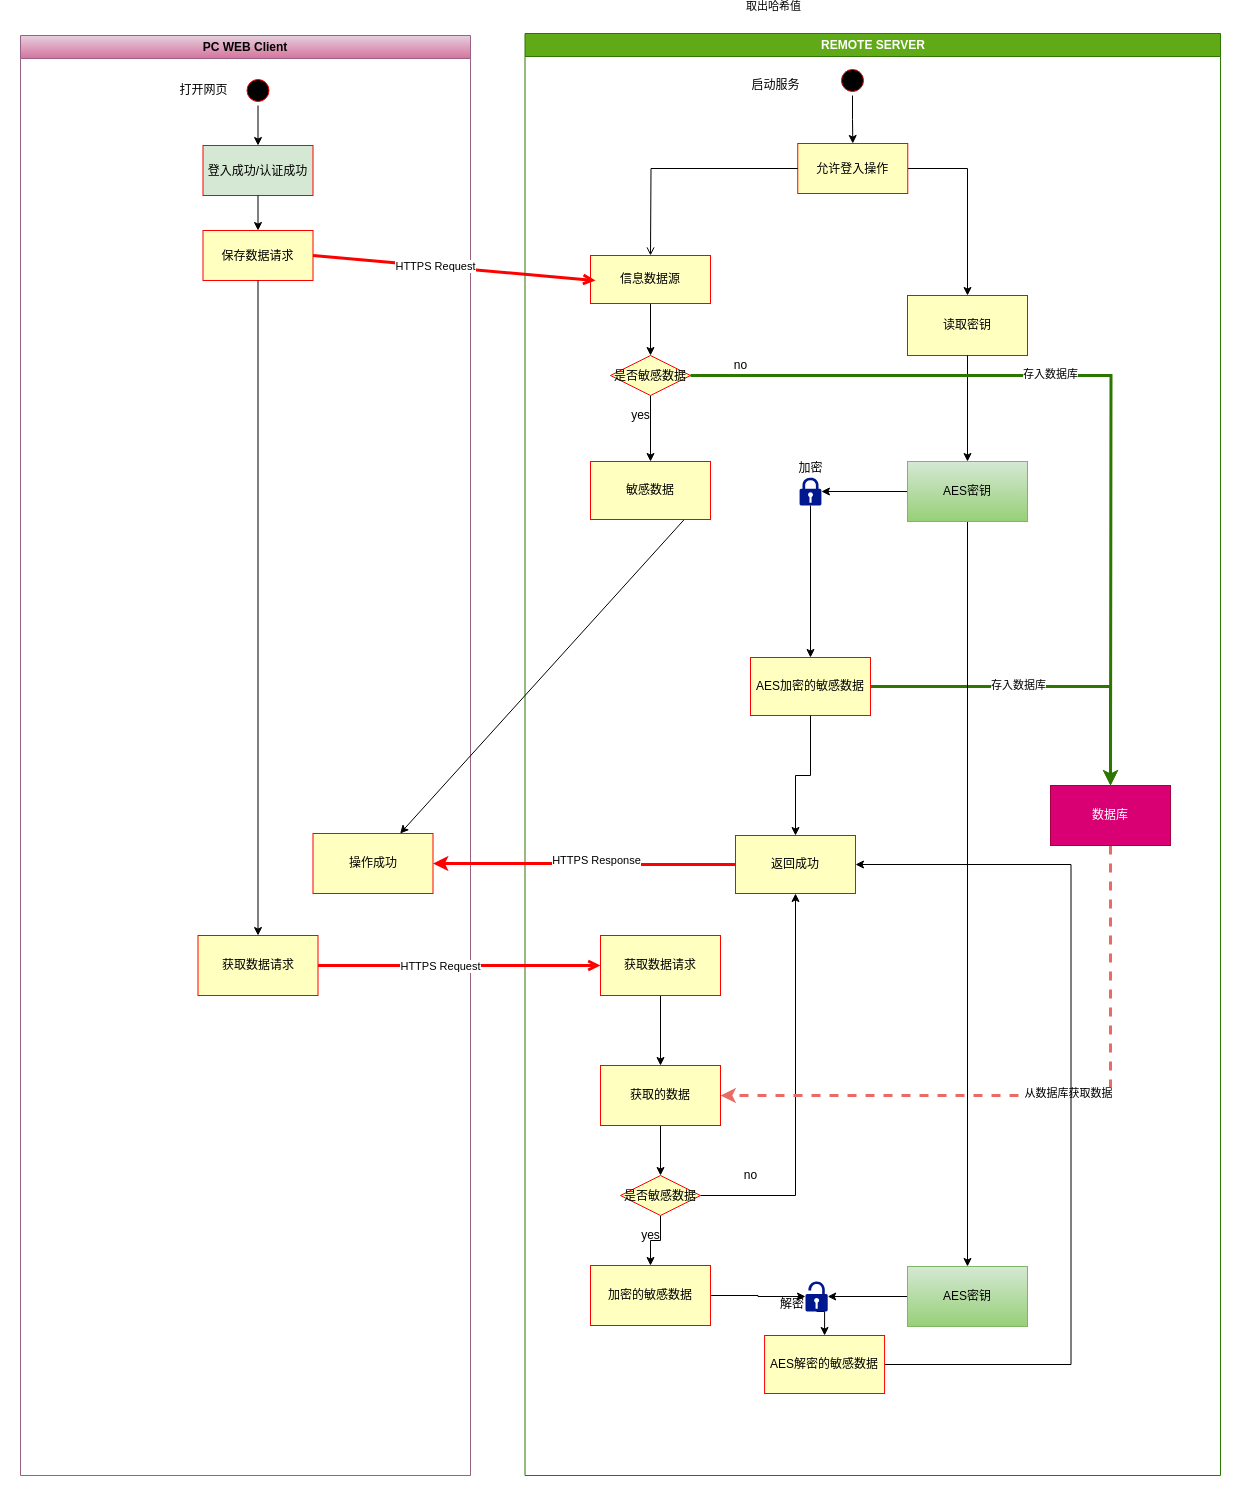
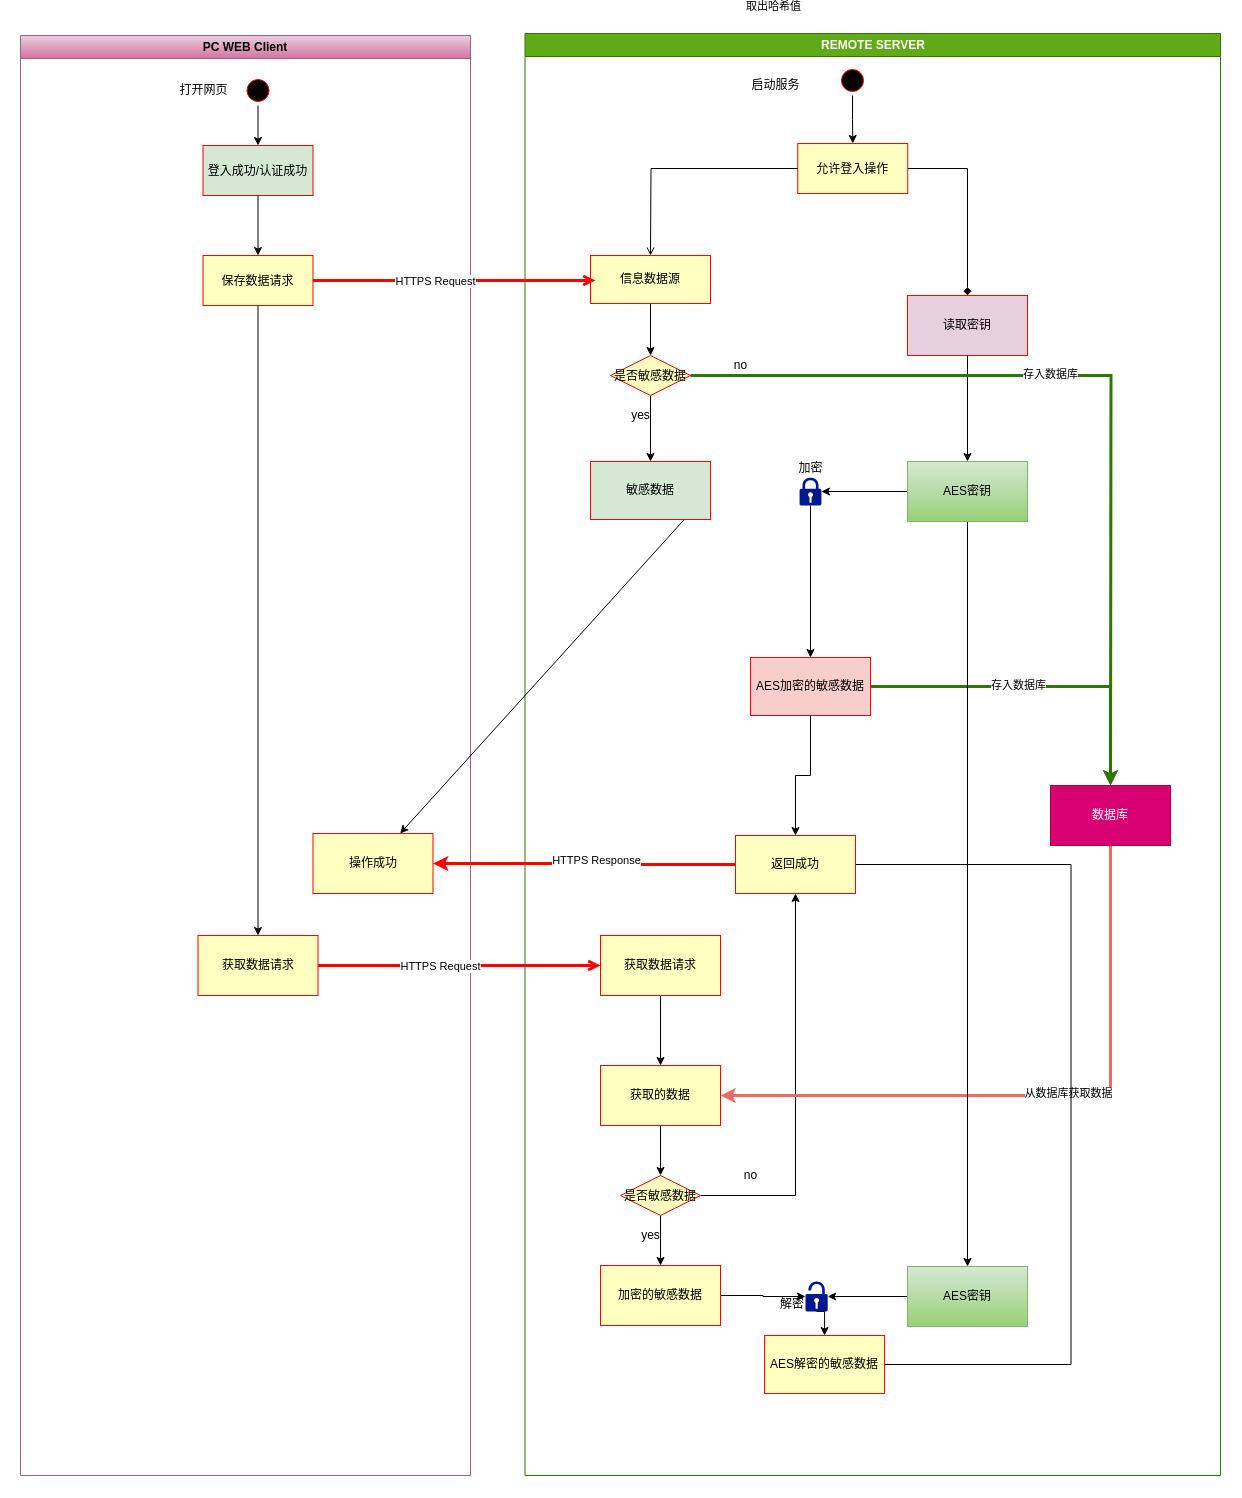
(258, 256) -> (258, 281)
(968, 287) -> (968, 286)
(968, 326) -> (968, 326)
(651, 491) -> (651, 491)
(811, 687) -> (811, 687)
(863, 865) -> (860, 865)
(1111, 967) -> (1111, 967)
(651, 1296) -> (661, 1296)
